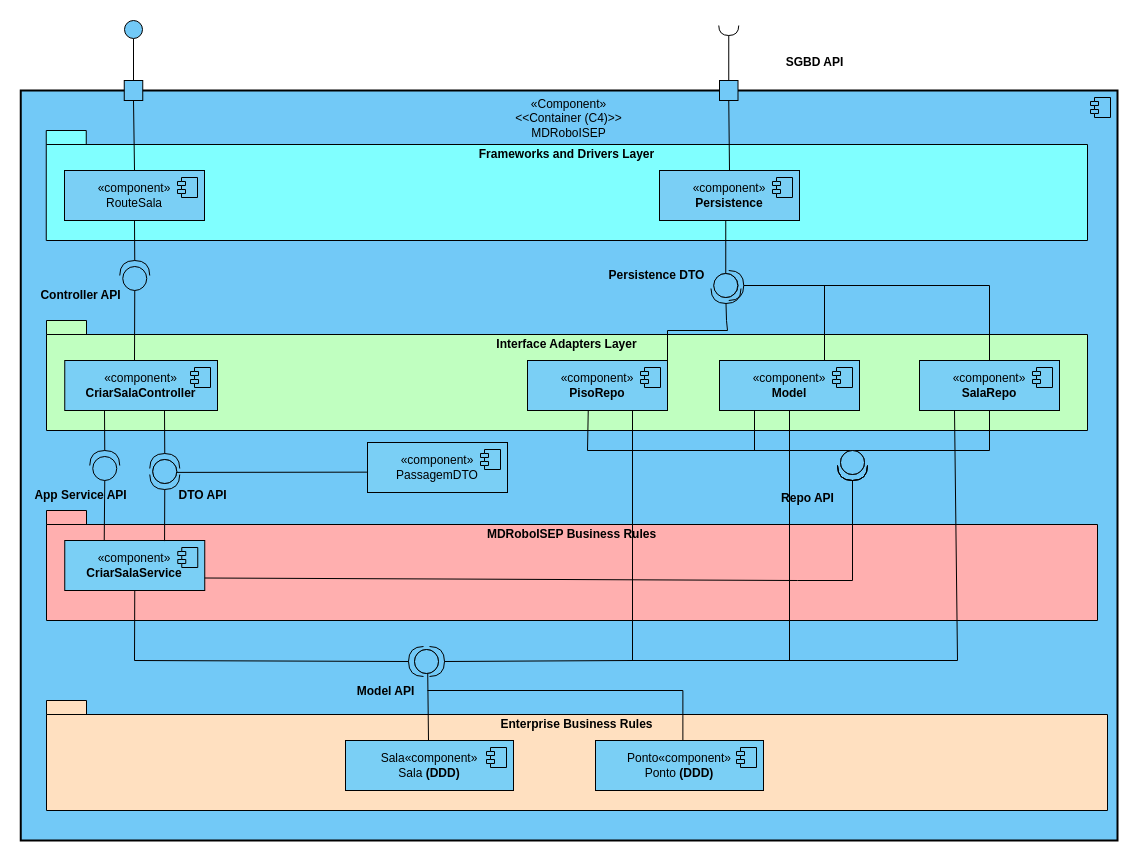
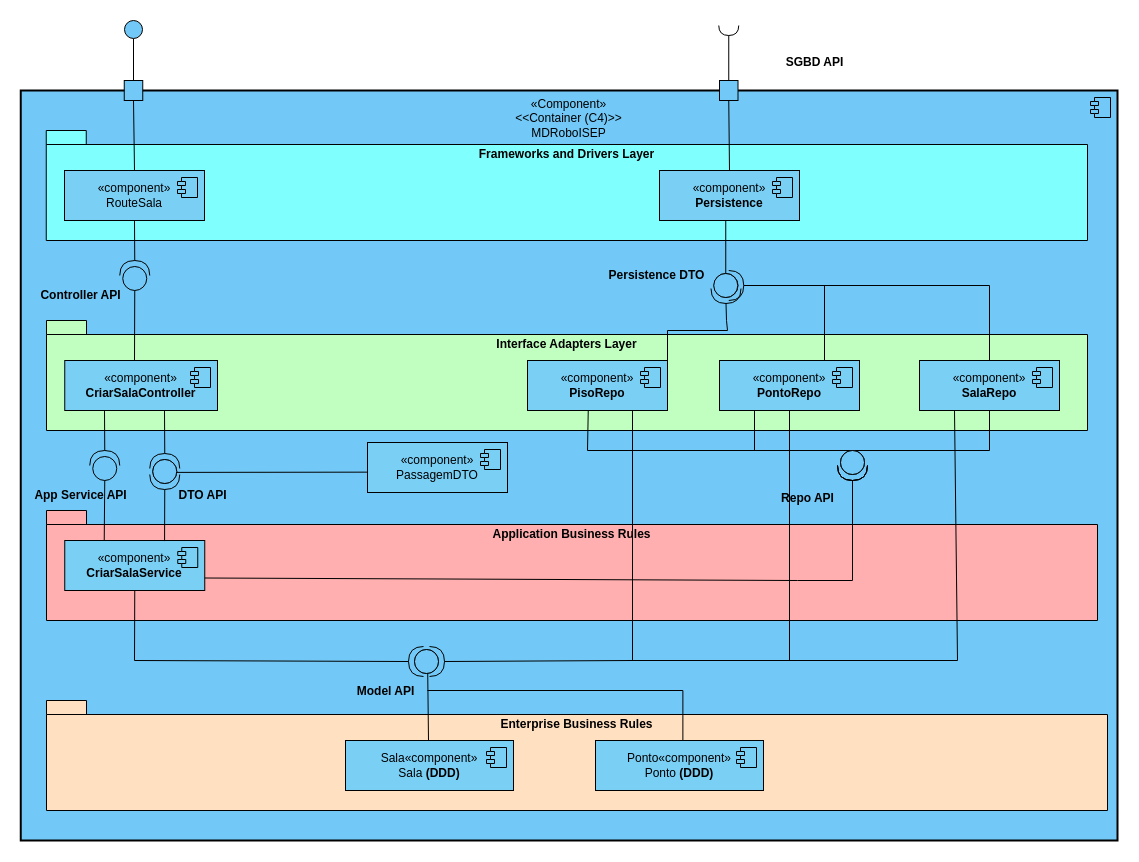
(790, 386) -> (790, 386)
(572, 535) -> (572, 535)
